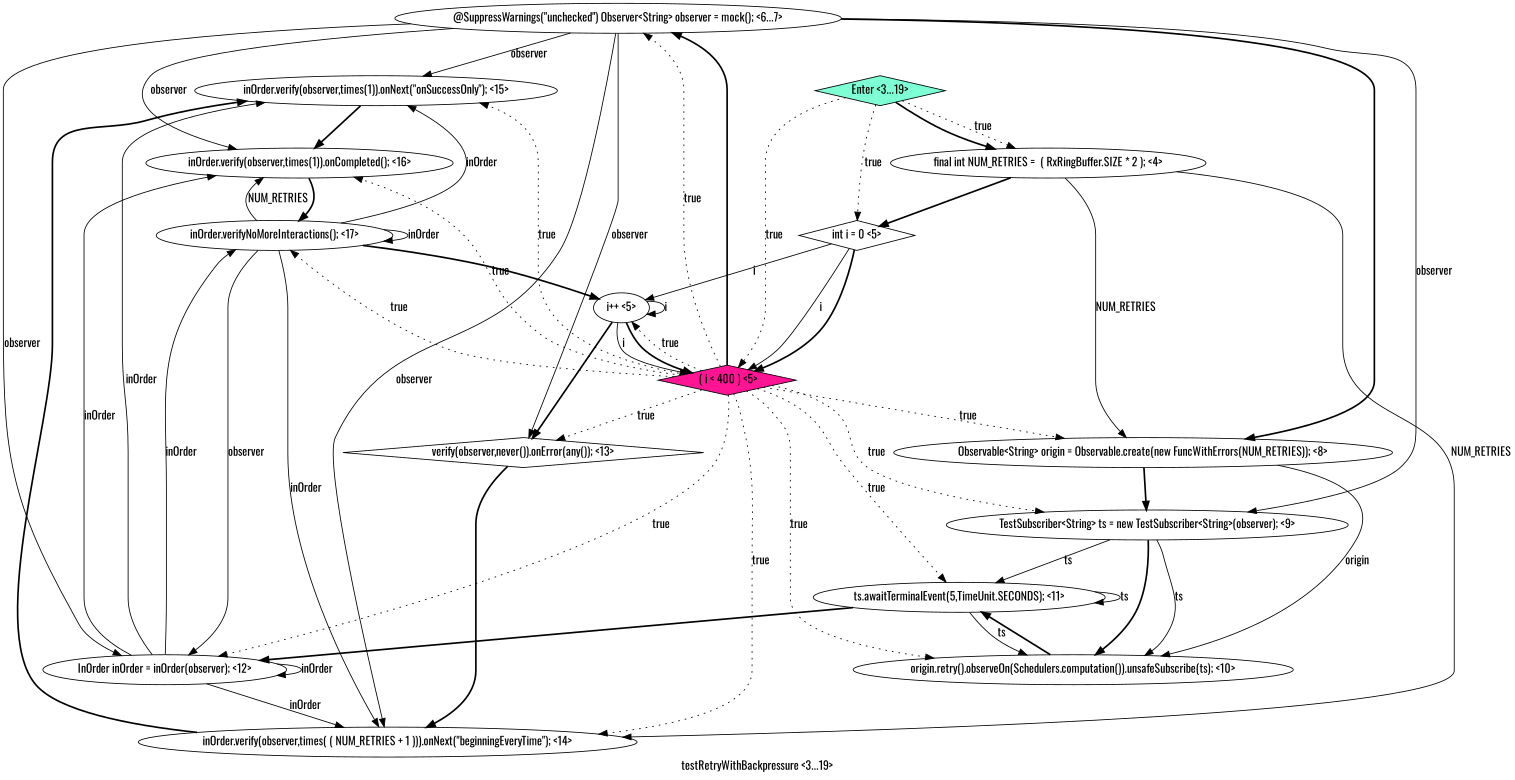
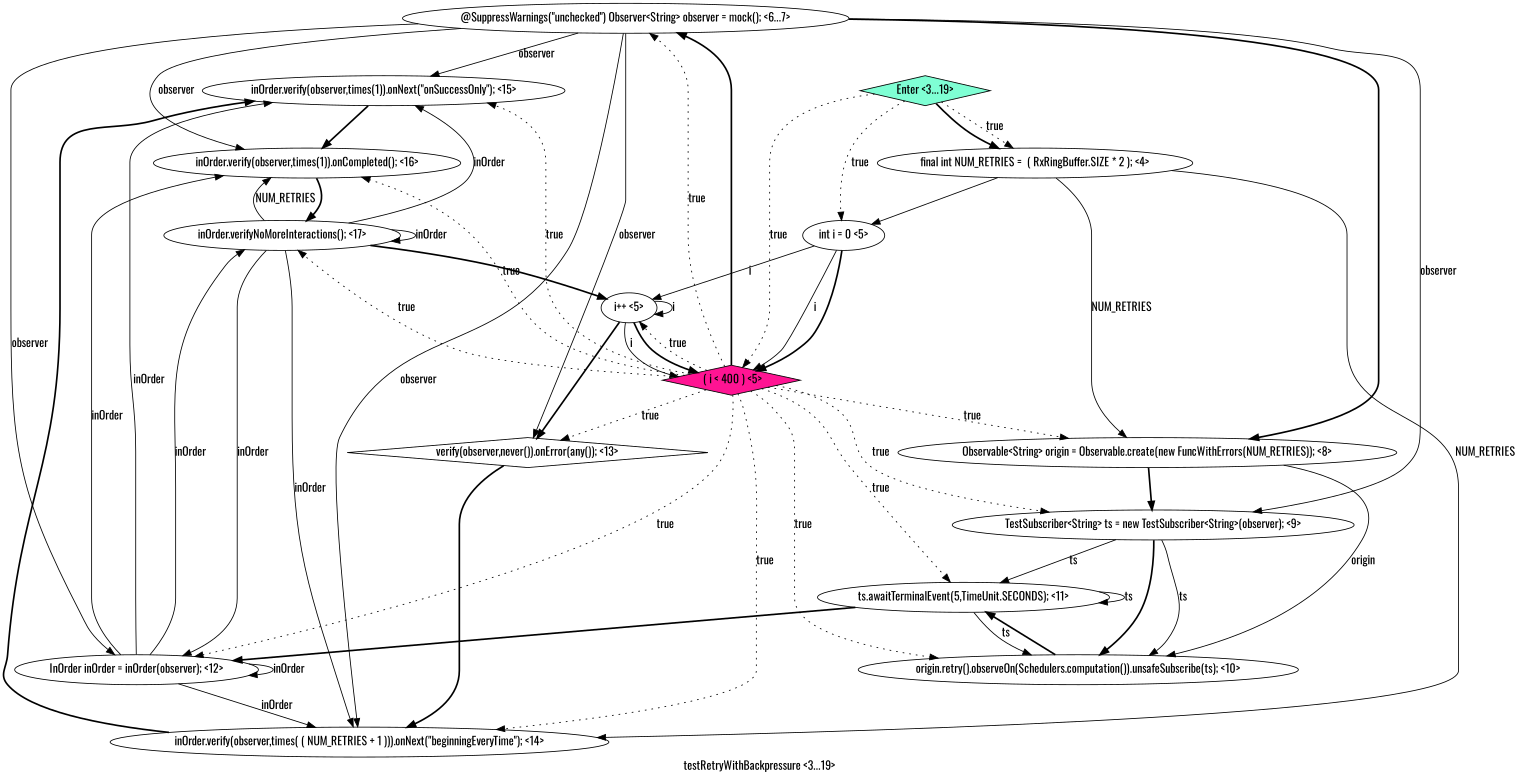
(949, 201) -> (939, 200)
(857, 235) -> (844, 235)
(246, 453) -> (253, 453)
